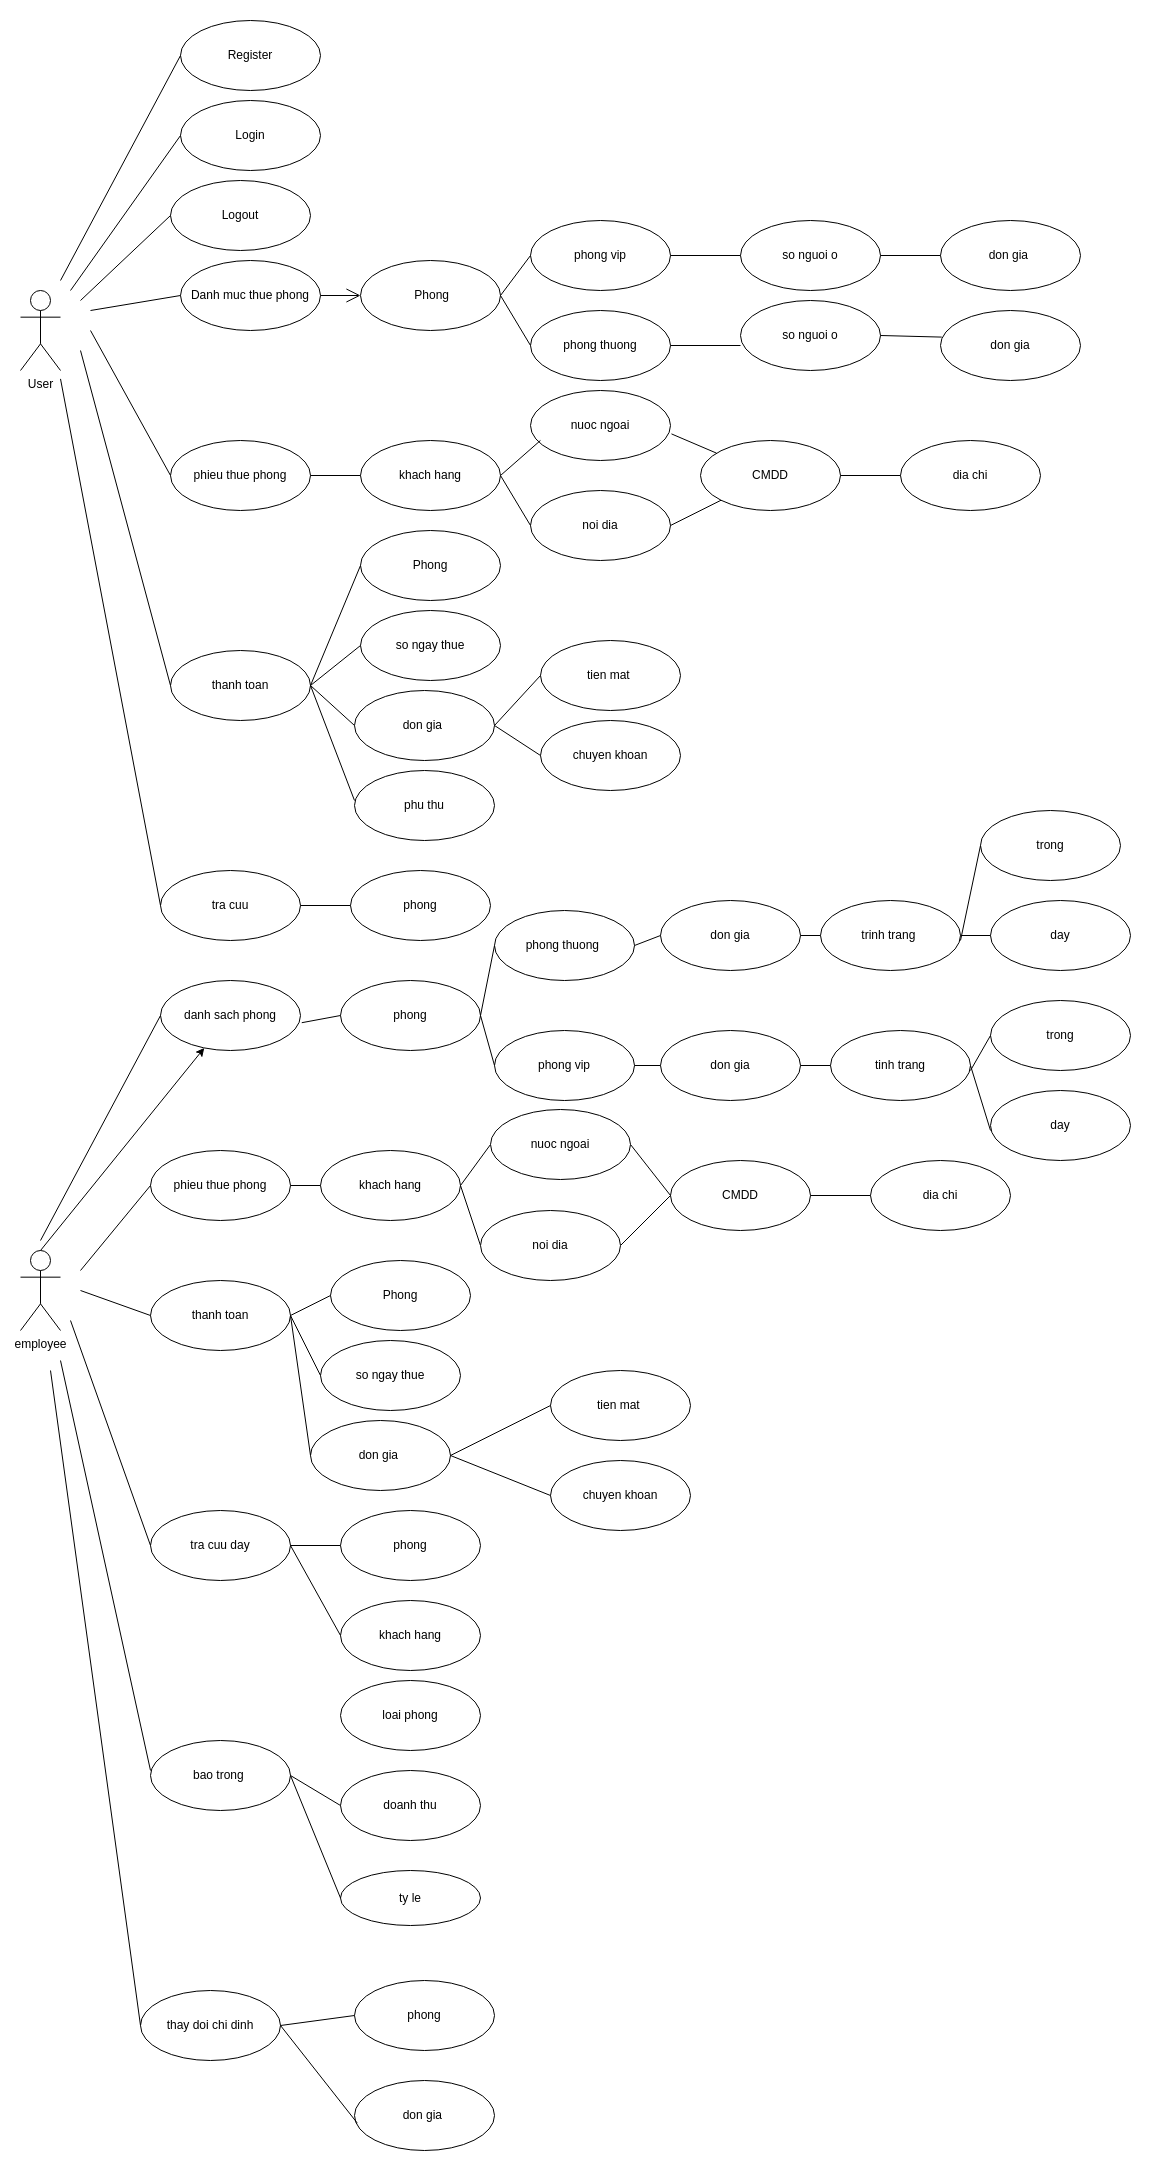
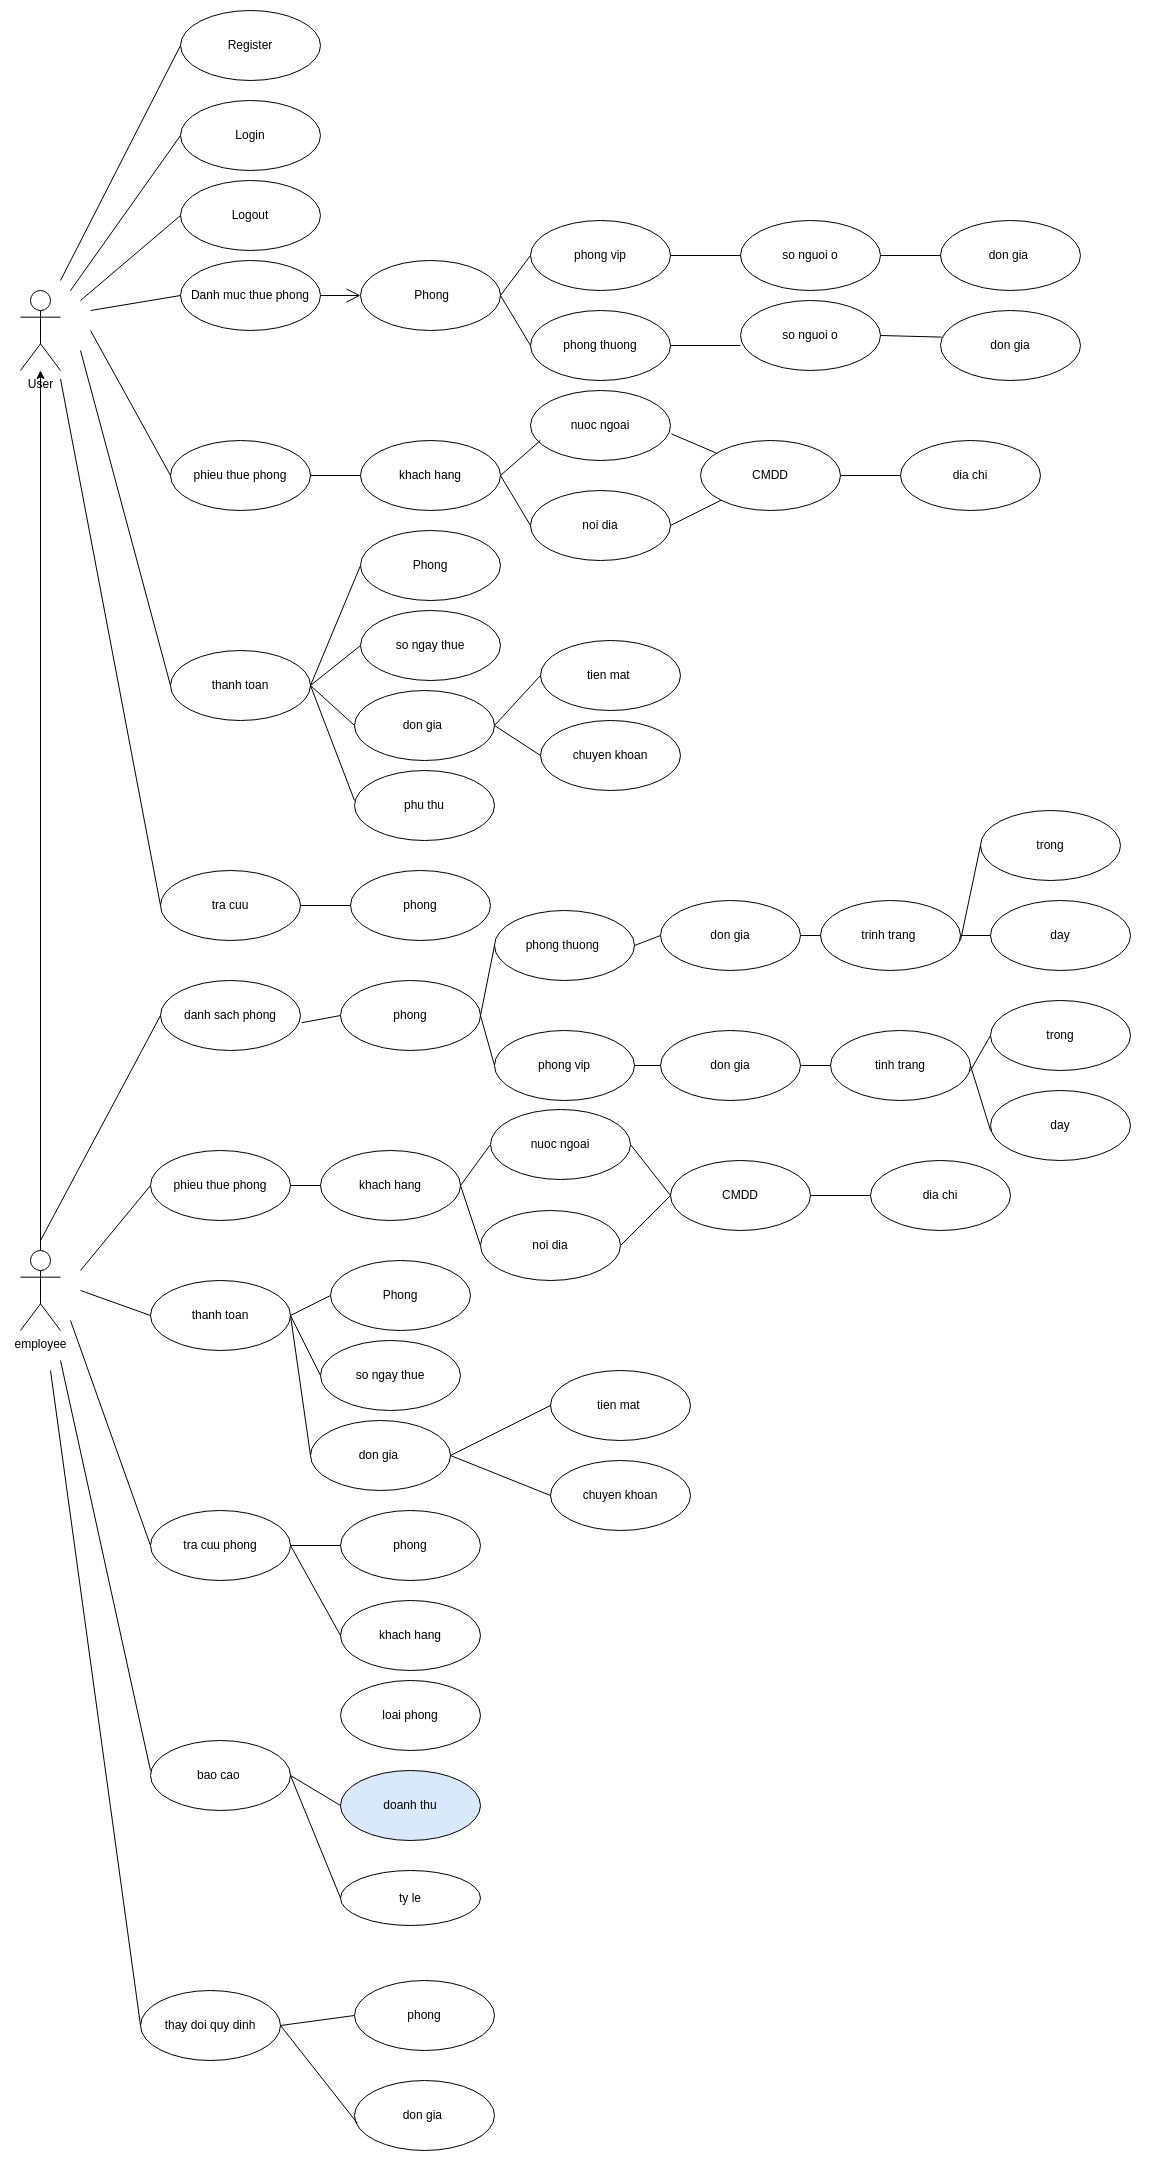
(251, 56) -> (251, 46)
(241, 216) -> (251, 216)
(120, 1152) -> (41, 814)
(221, 1546) -> (221, 1546)
(221, 1776) -> (221, 1776)
(411, 1806) -> (411, 1806)
(211, 2026) -> (211, 2026)
